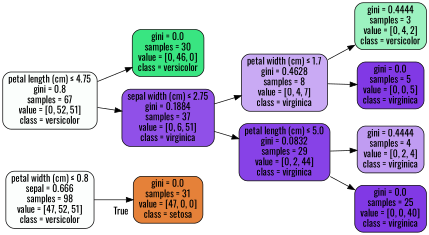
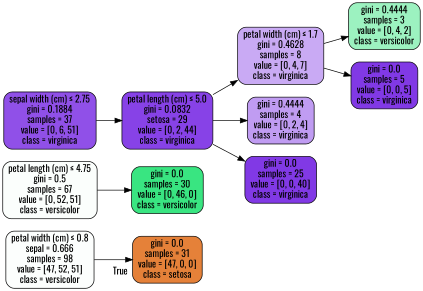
(50, 90) -> (50, 179)
(224, 101) -> (222, 89)
(106, 109) -> none
(285, 152) -> (167, 120)
